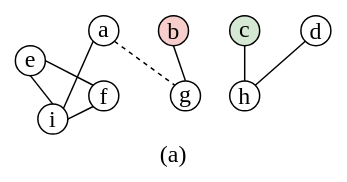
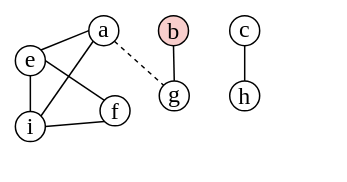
(245, 30) -> (245, 30)
(316, 30) -> none
none -> (65, 40)
(281, 63) -> none
(104, 96) -> (115, 111)
(186, 96) -> (174, 96)
(53, 119) -> (30, 126)
(174, 154) -> none
